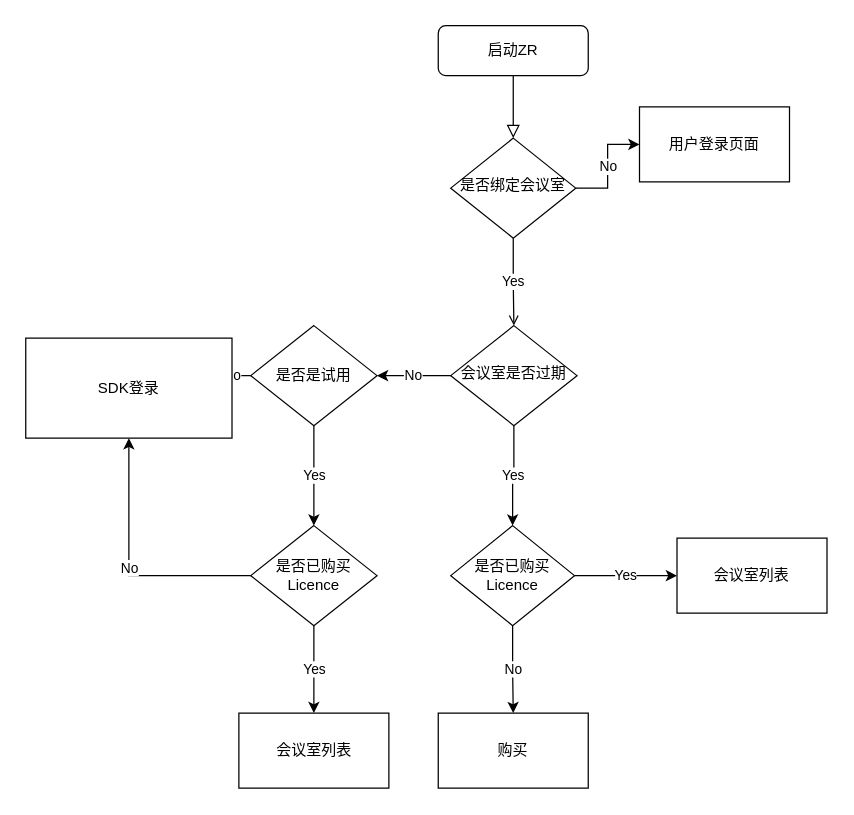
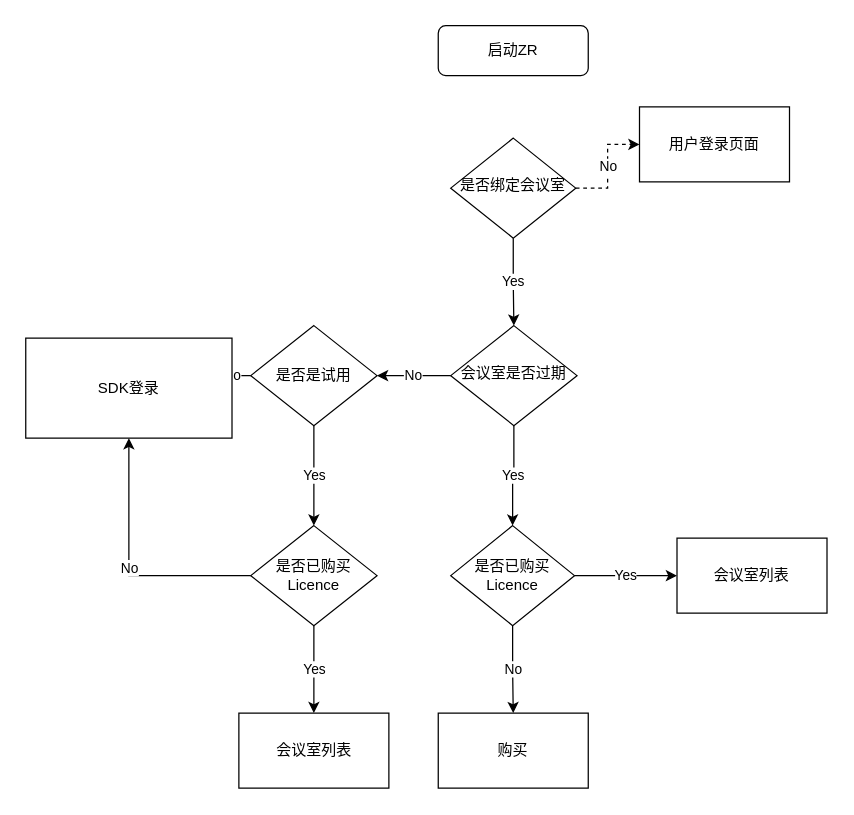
(513, 100) -> none
(600, 188) -> (600, 188)
(514, 317) -> (514, 315)
